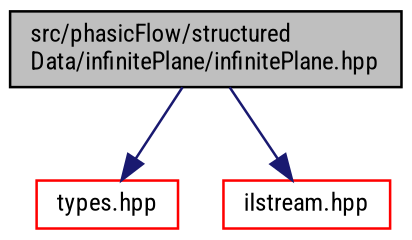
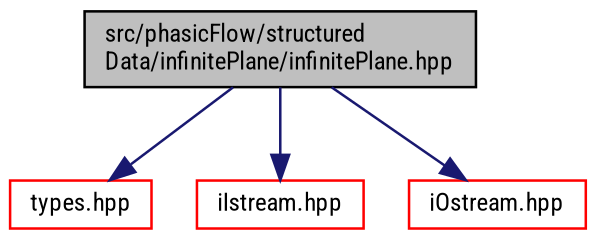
none -> (497, 205)
